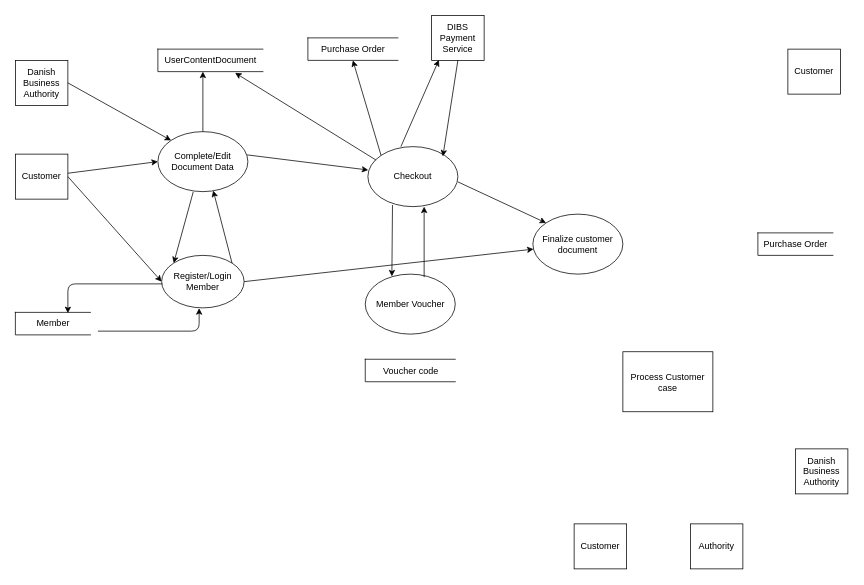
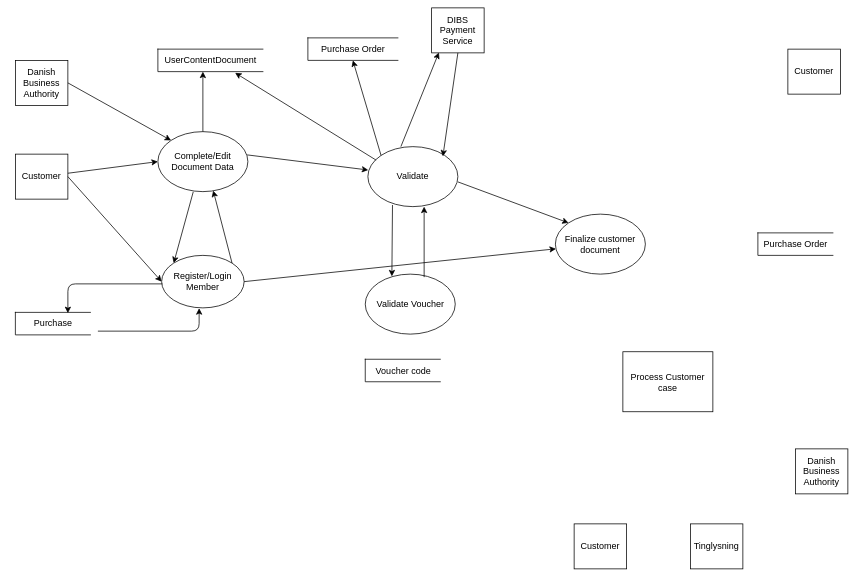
(458, 38) -> (458, 30)
(413, 177) -> (413, 177)
(578, 244) -> (600, 244)
(411, 304) -> (411, 304)
(53, 324) -> (53, 324)
(410, 371) -> (403, 371)
(717, 546) -> (717, 546)
